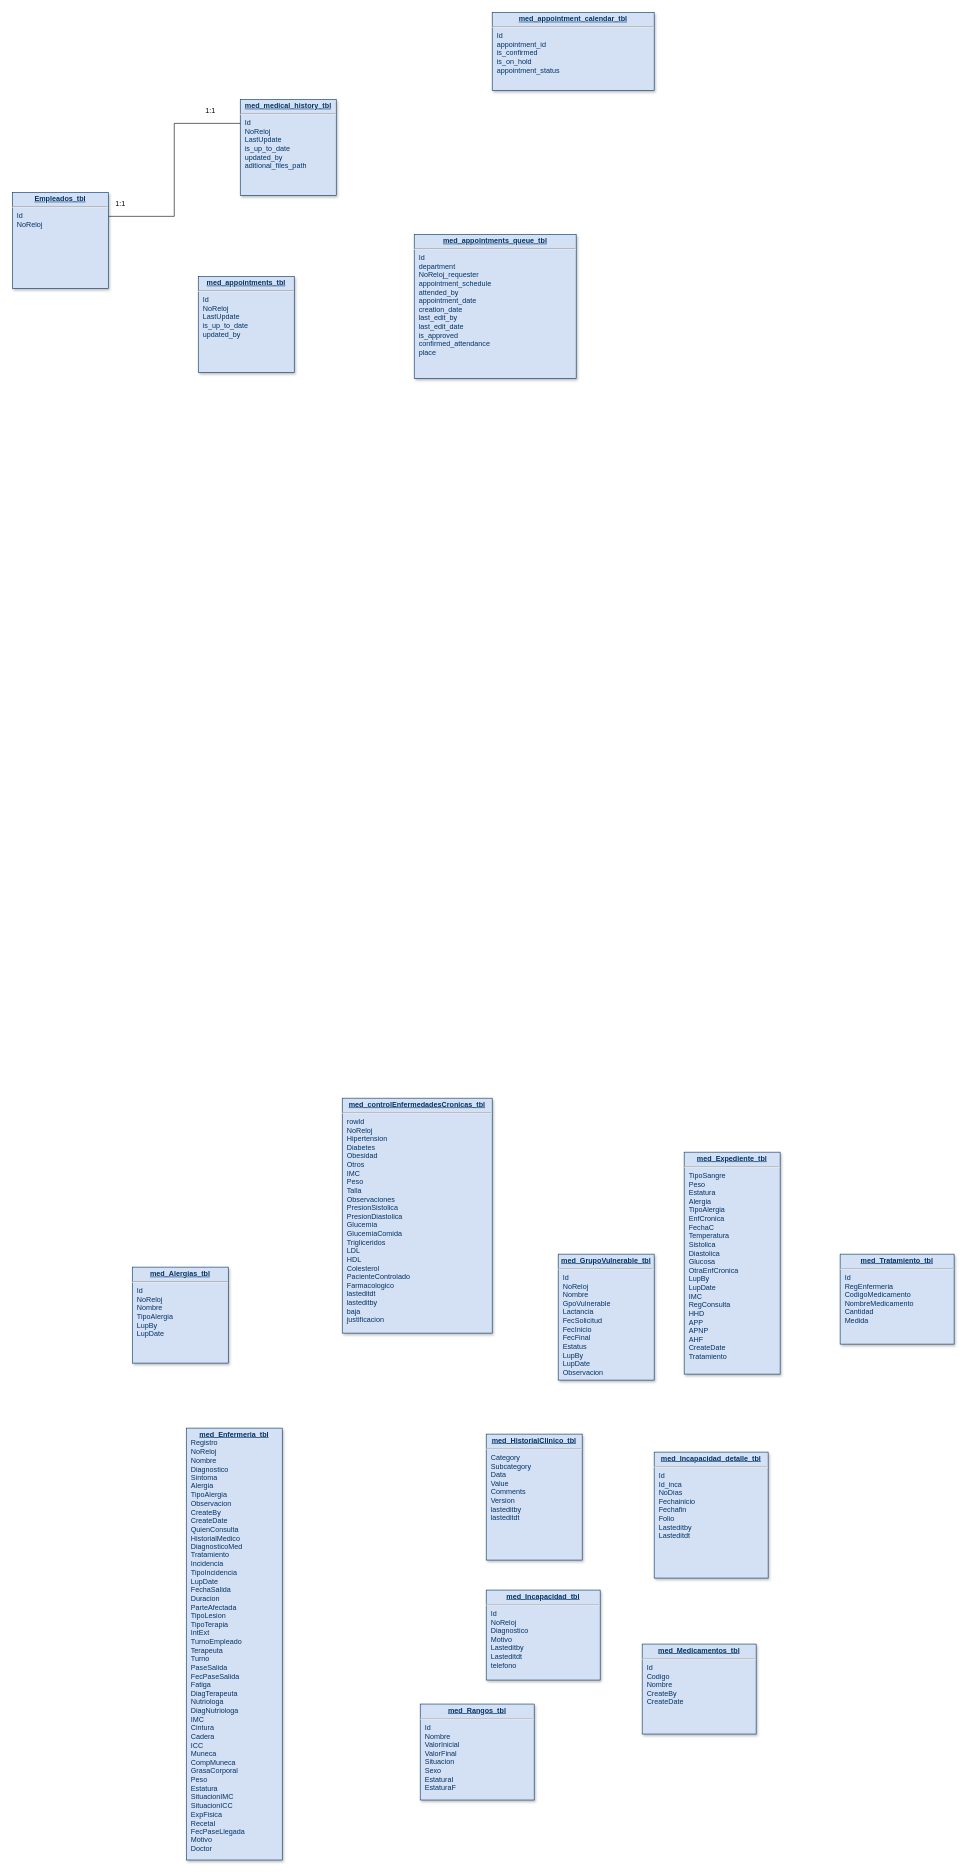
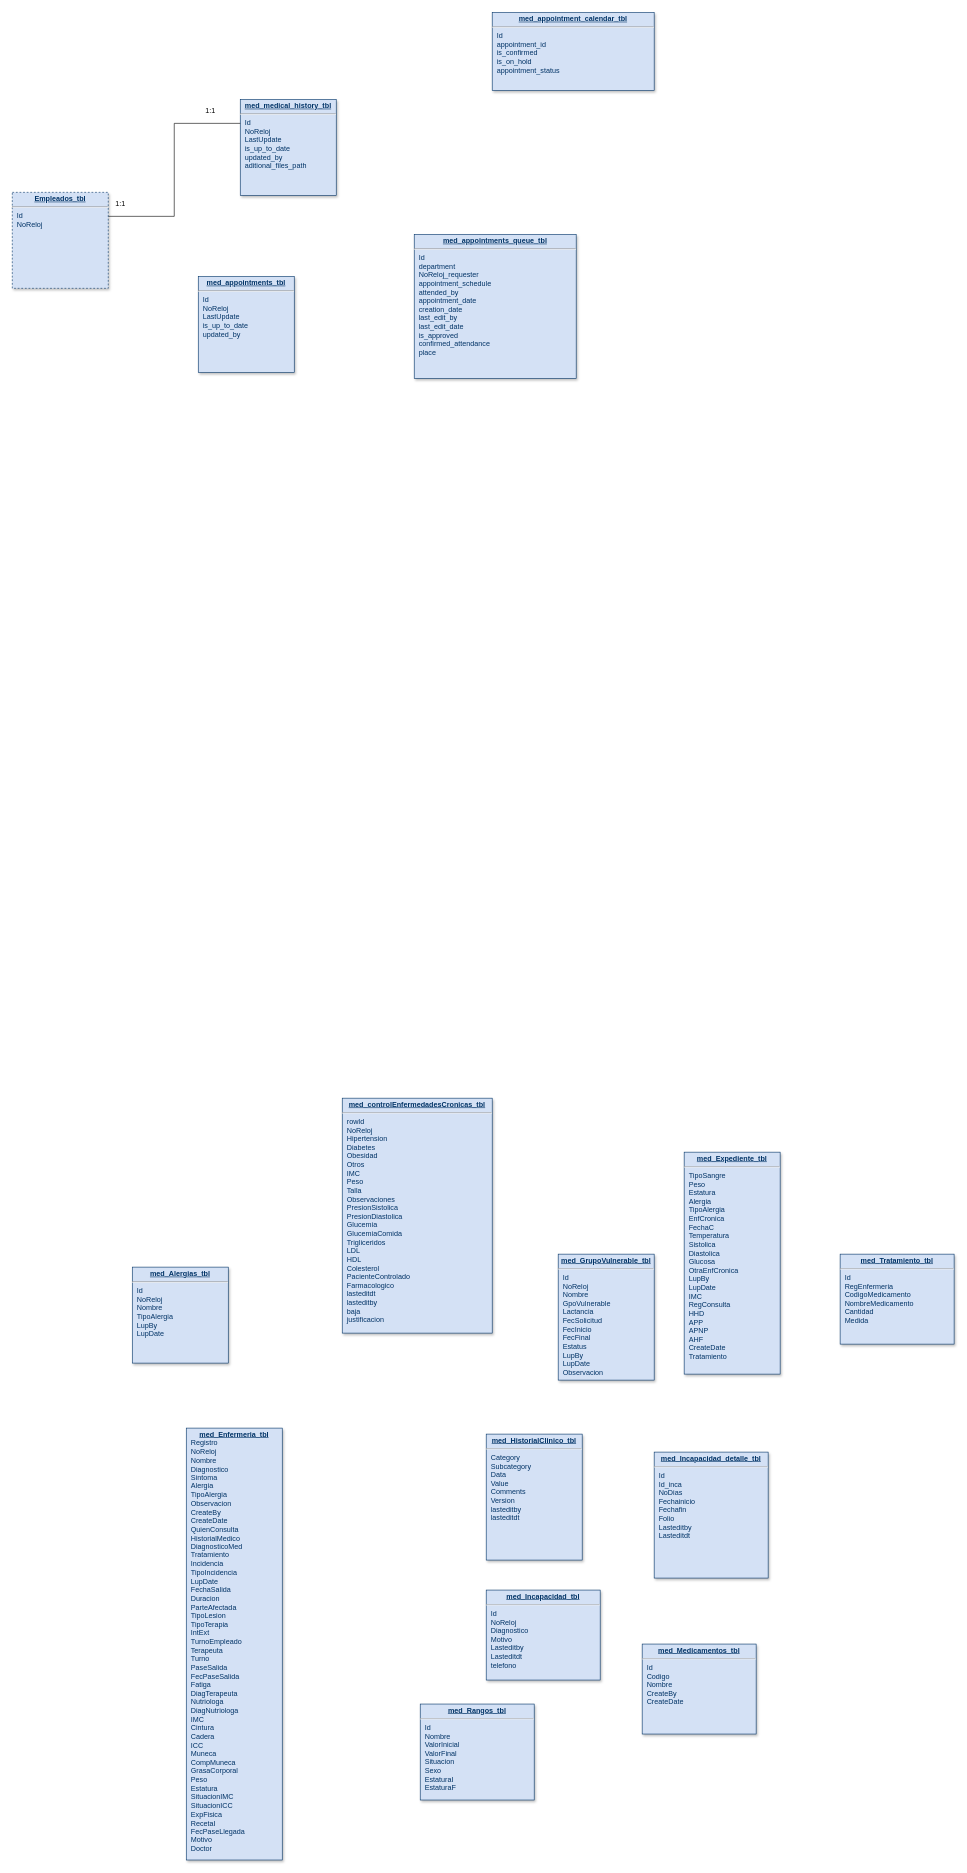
(60, 240) -> (60, 240)
